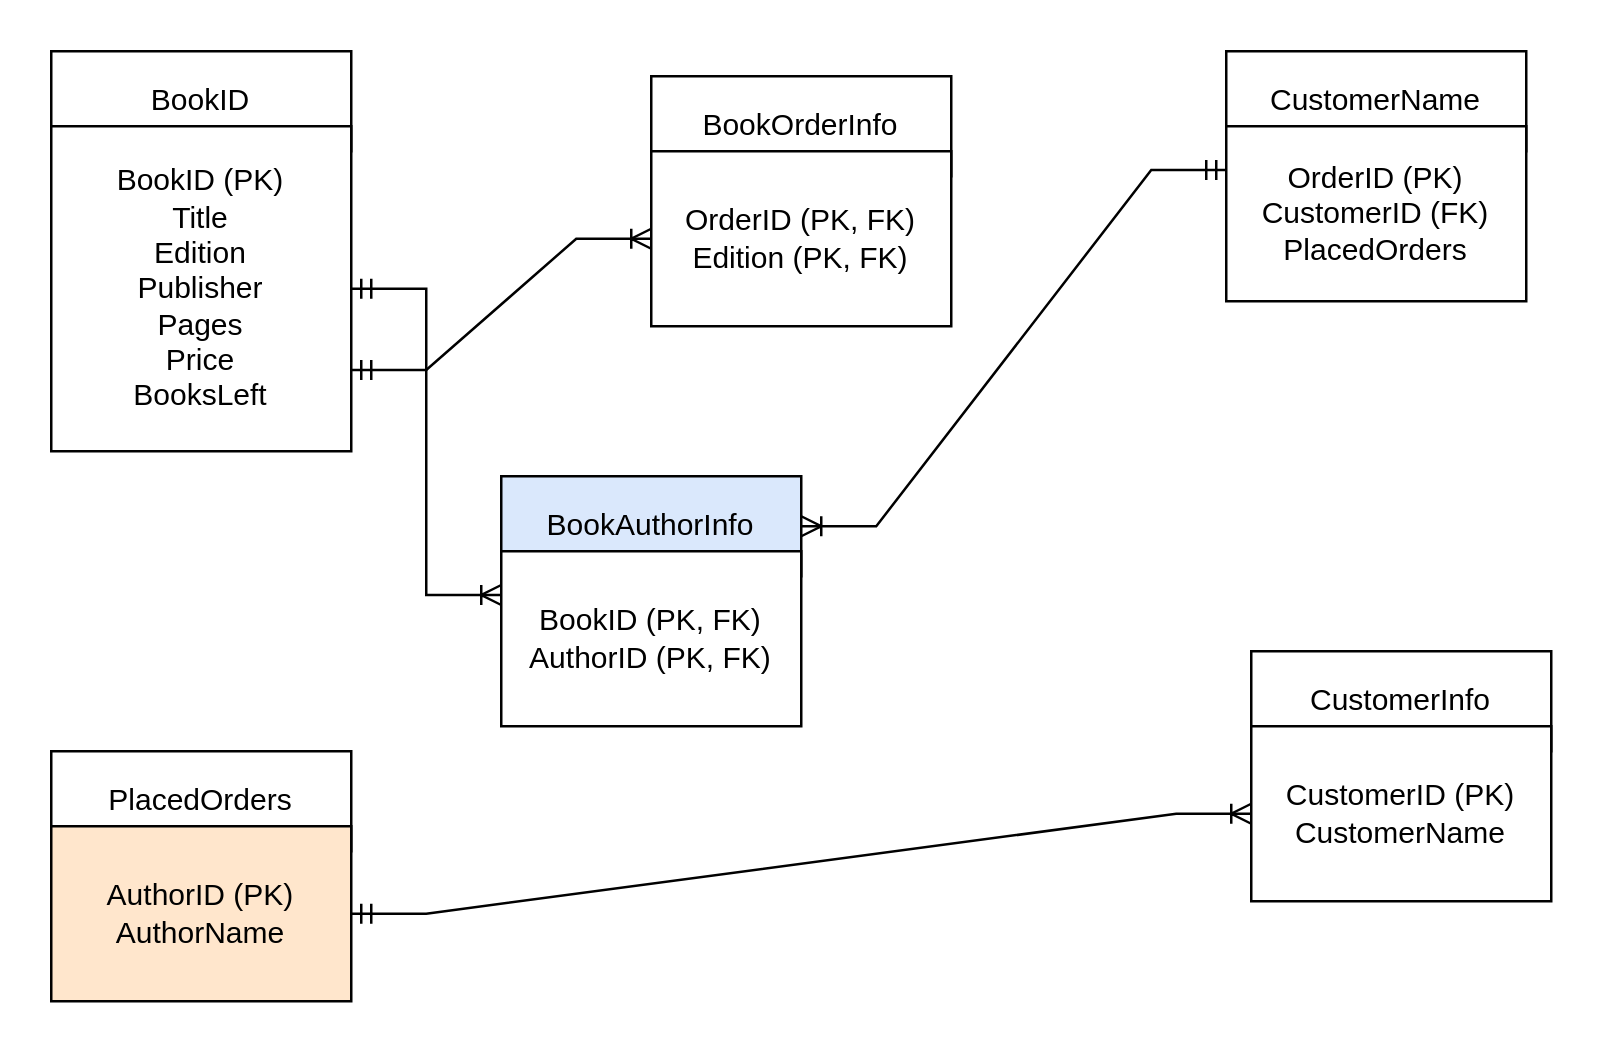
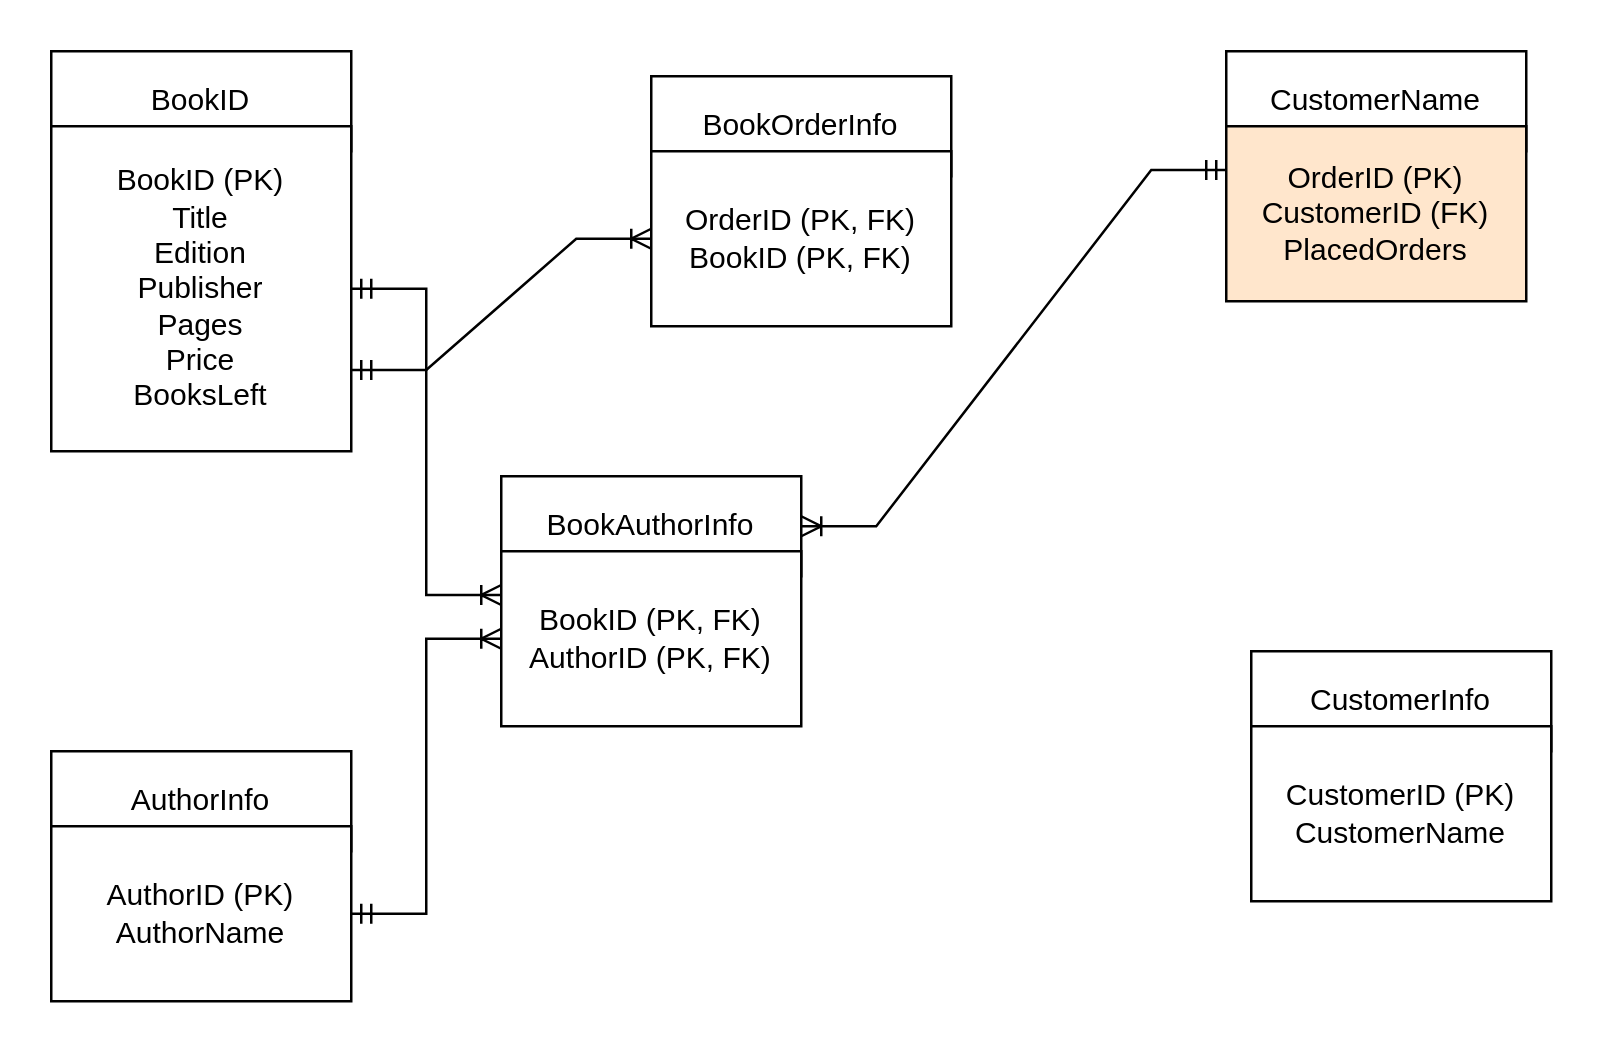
(1376, 214) -> (1376, 214)
(801, 239) -> (801, 239)
(651, 526) -> (651, 526)
(201, 801) -> (201, 801)
(838, 859) -> (426, 739)
(201, 914) -> (201, 914)
